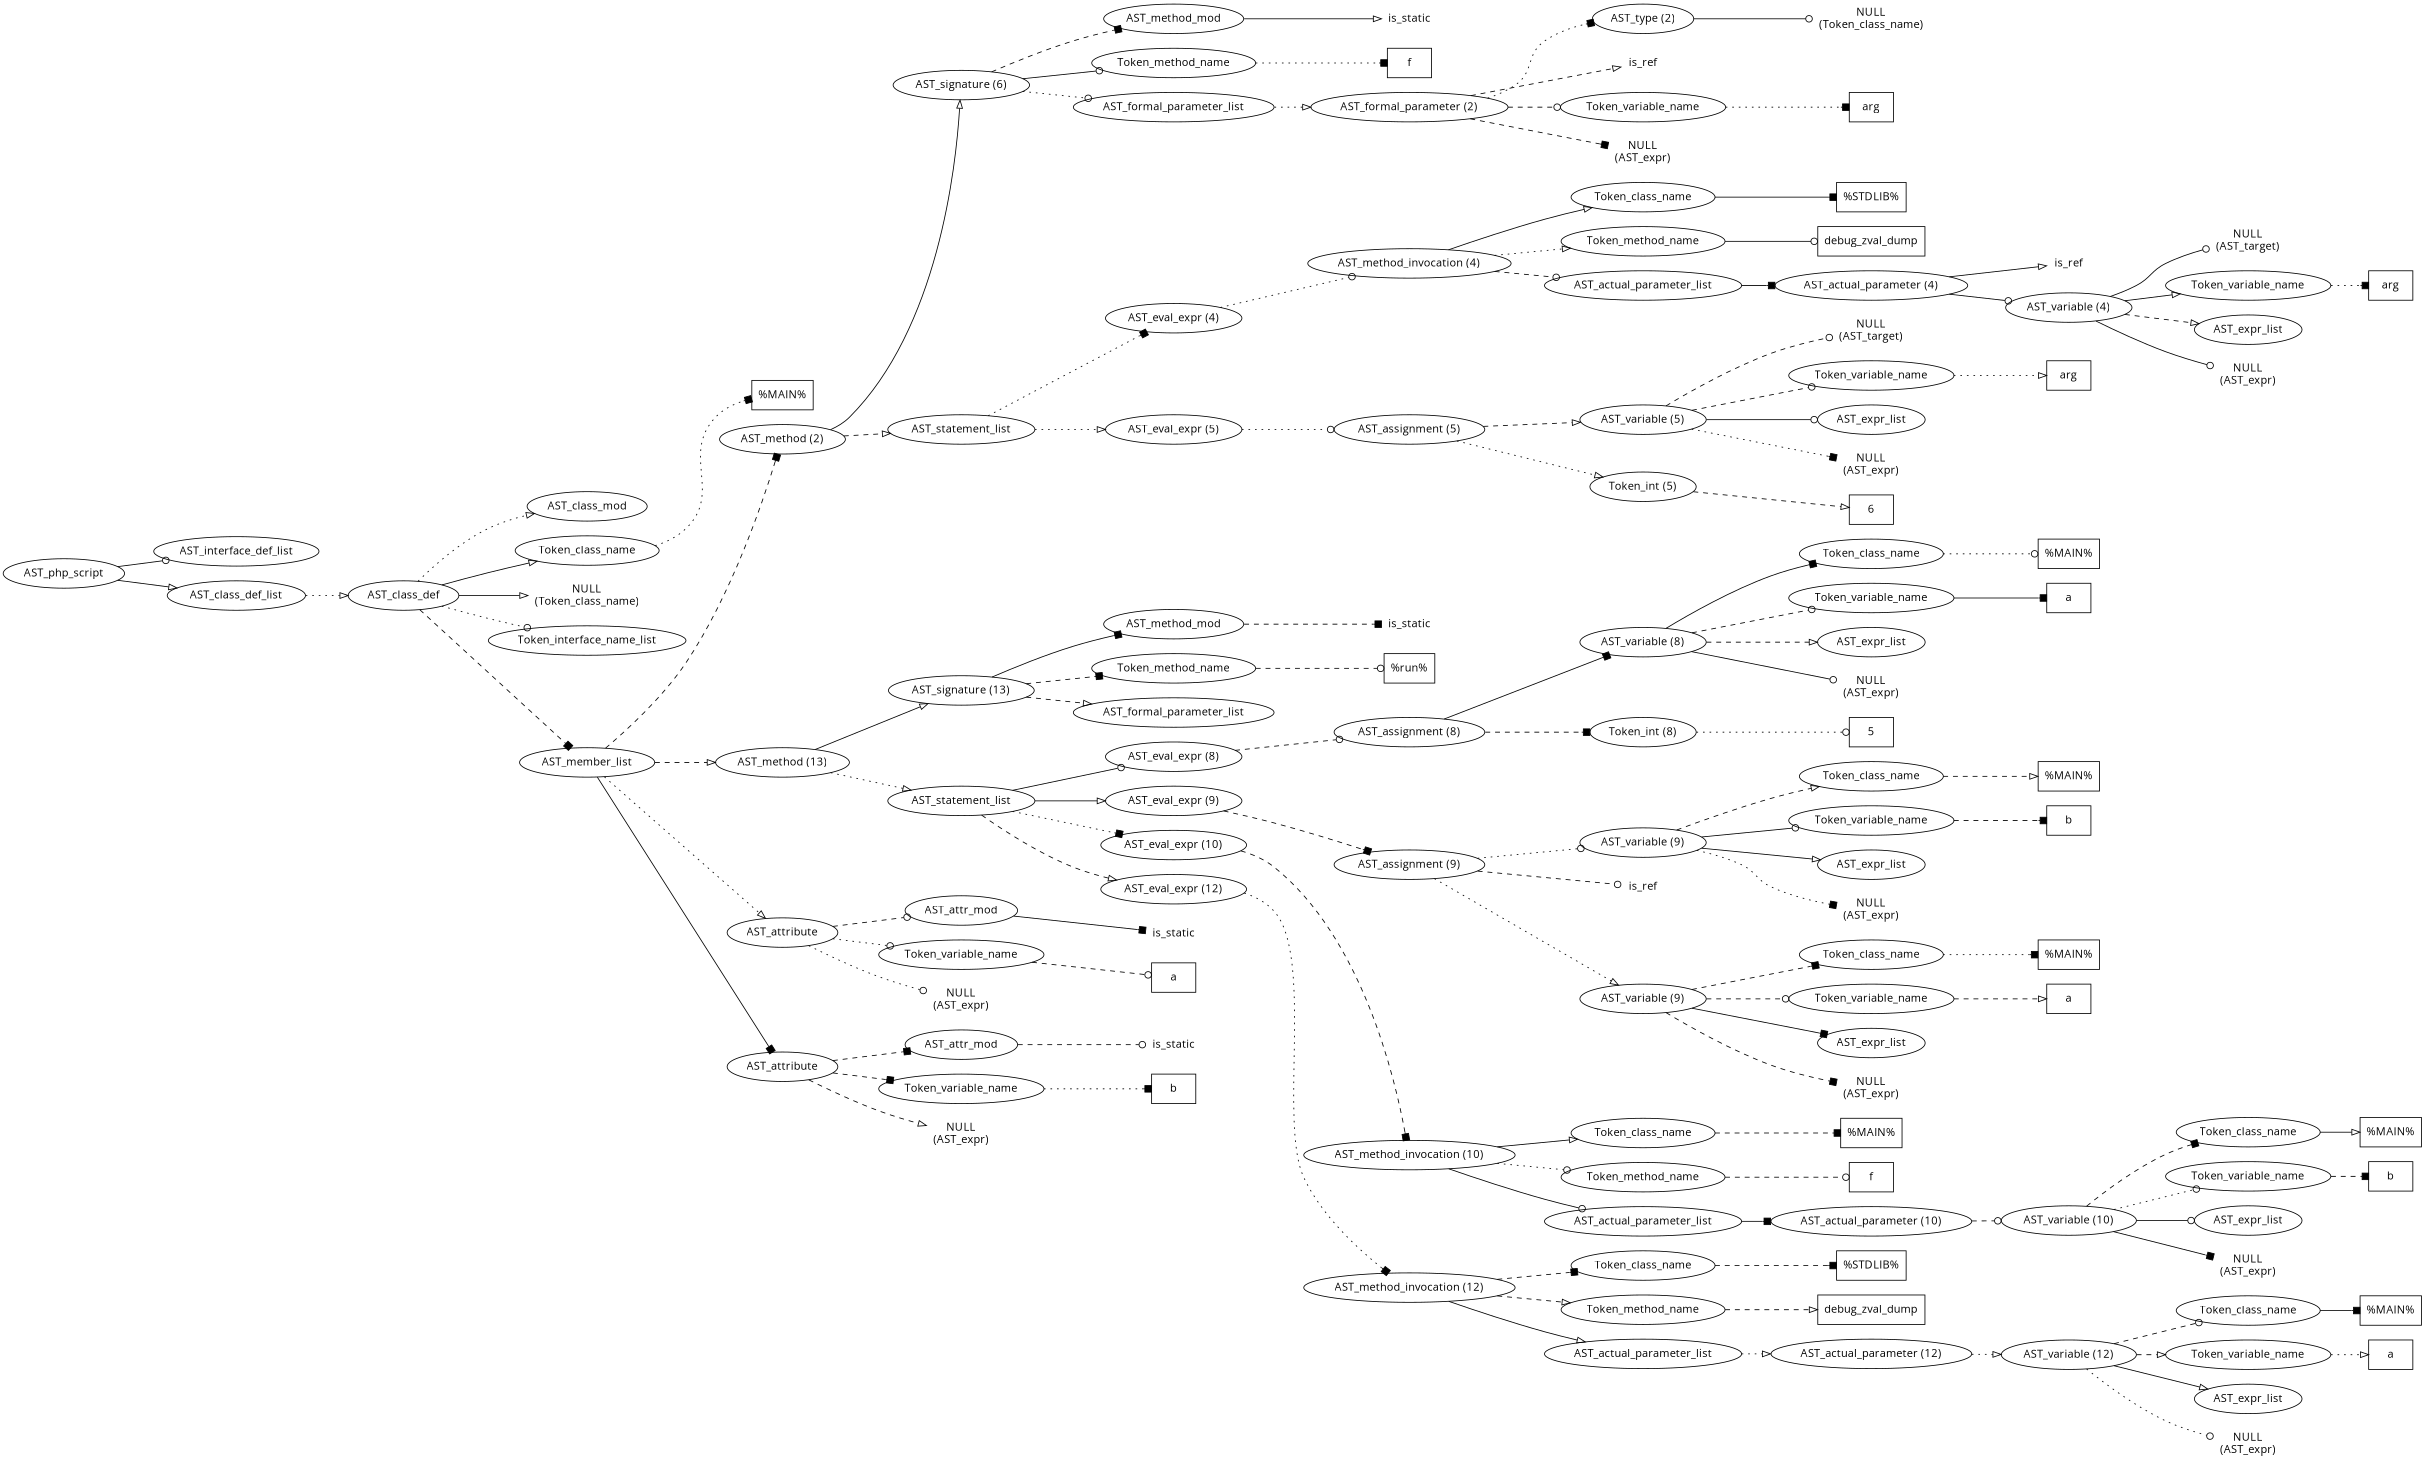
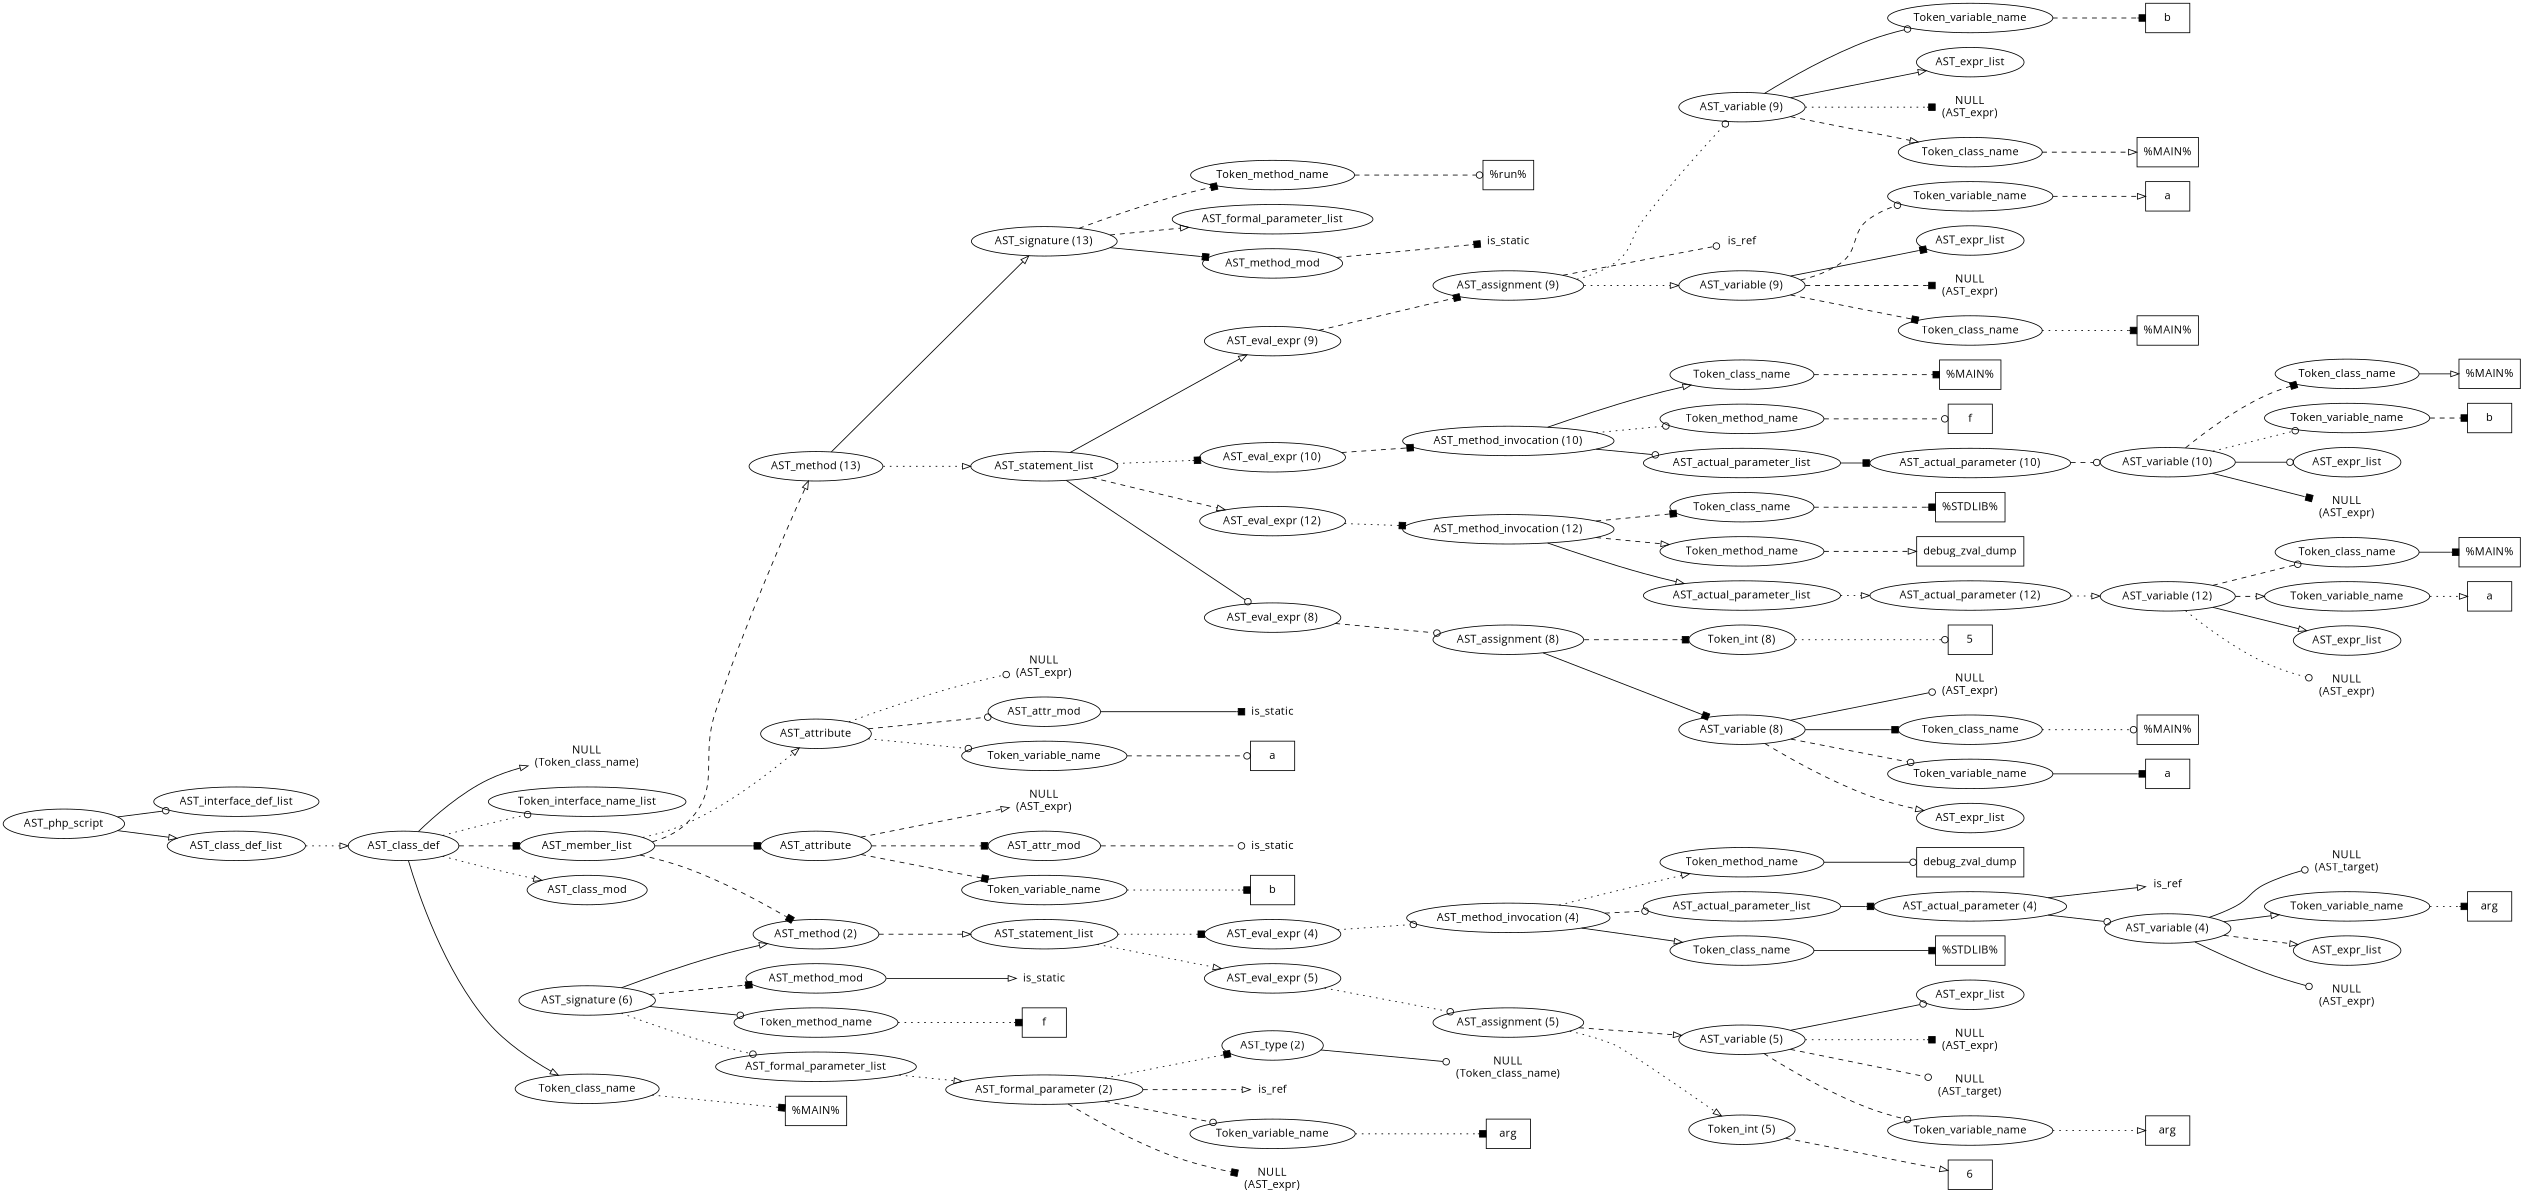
(926, 283) -> (690, 964)
